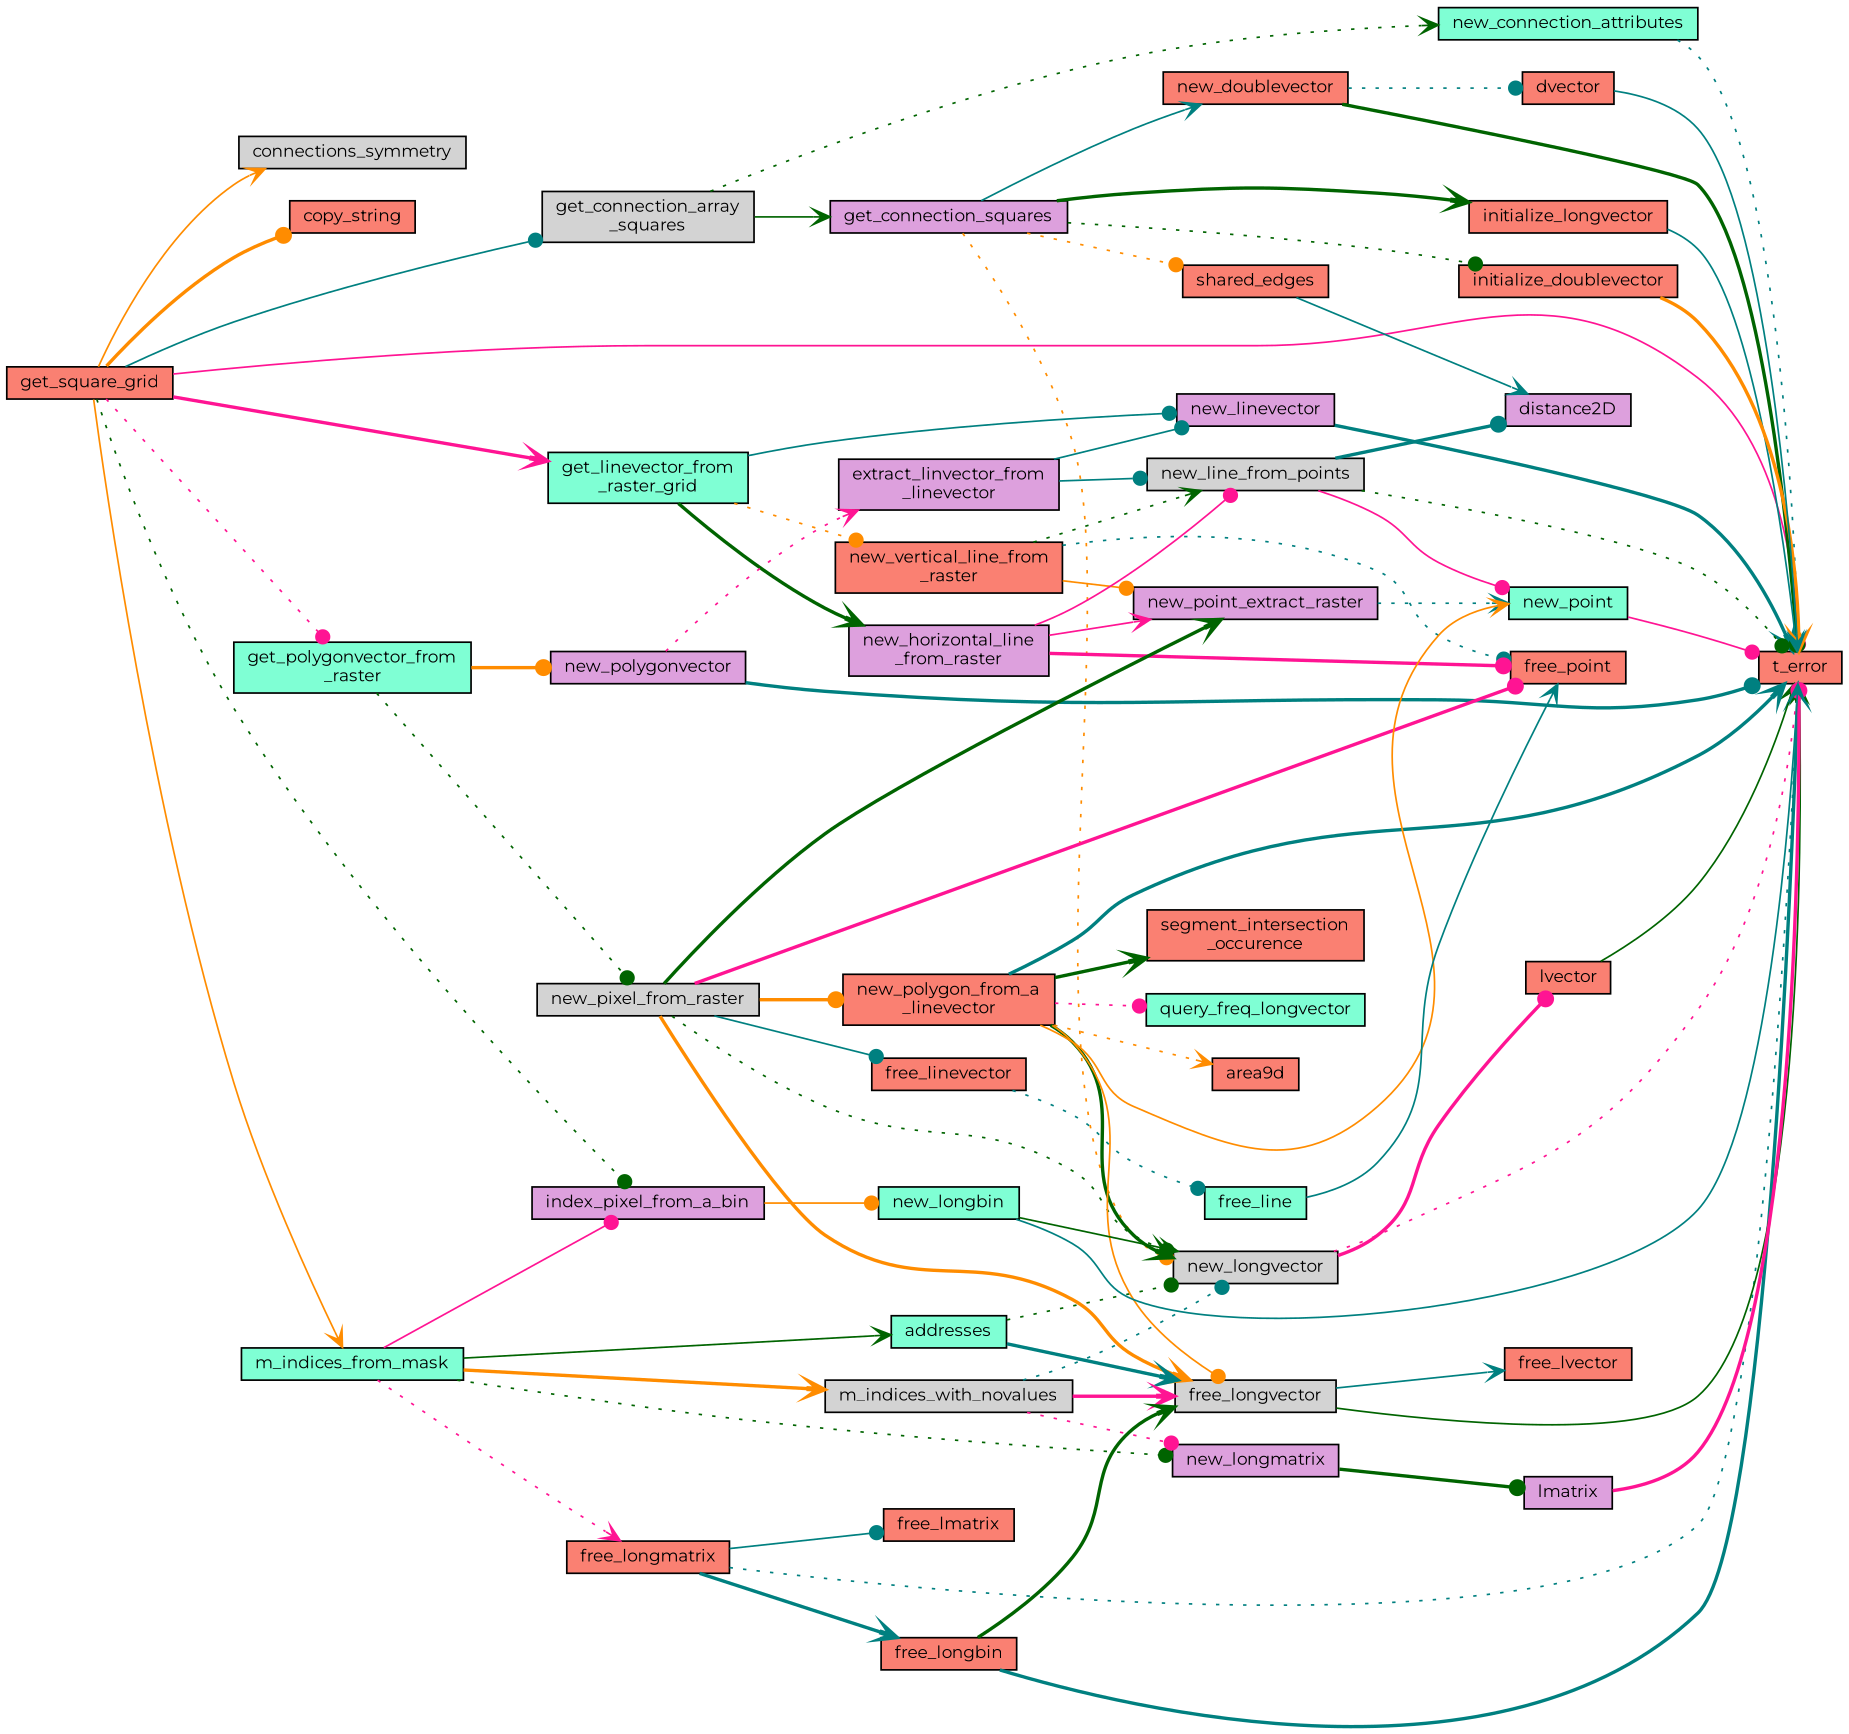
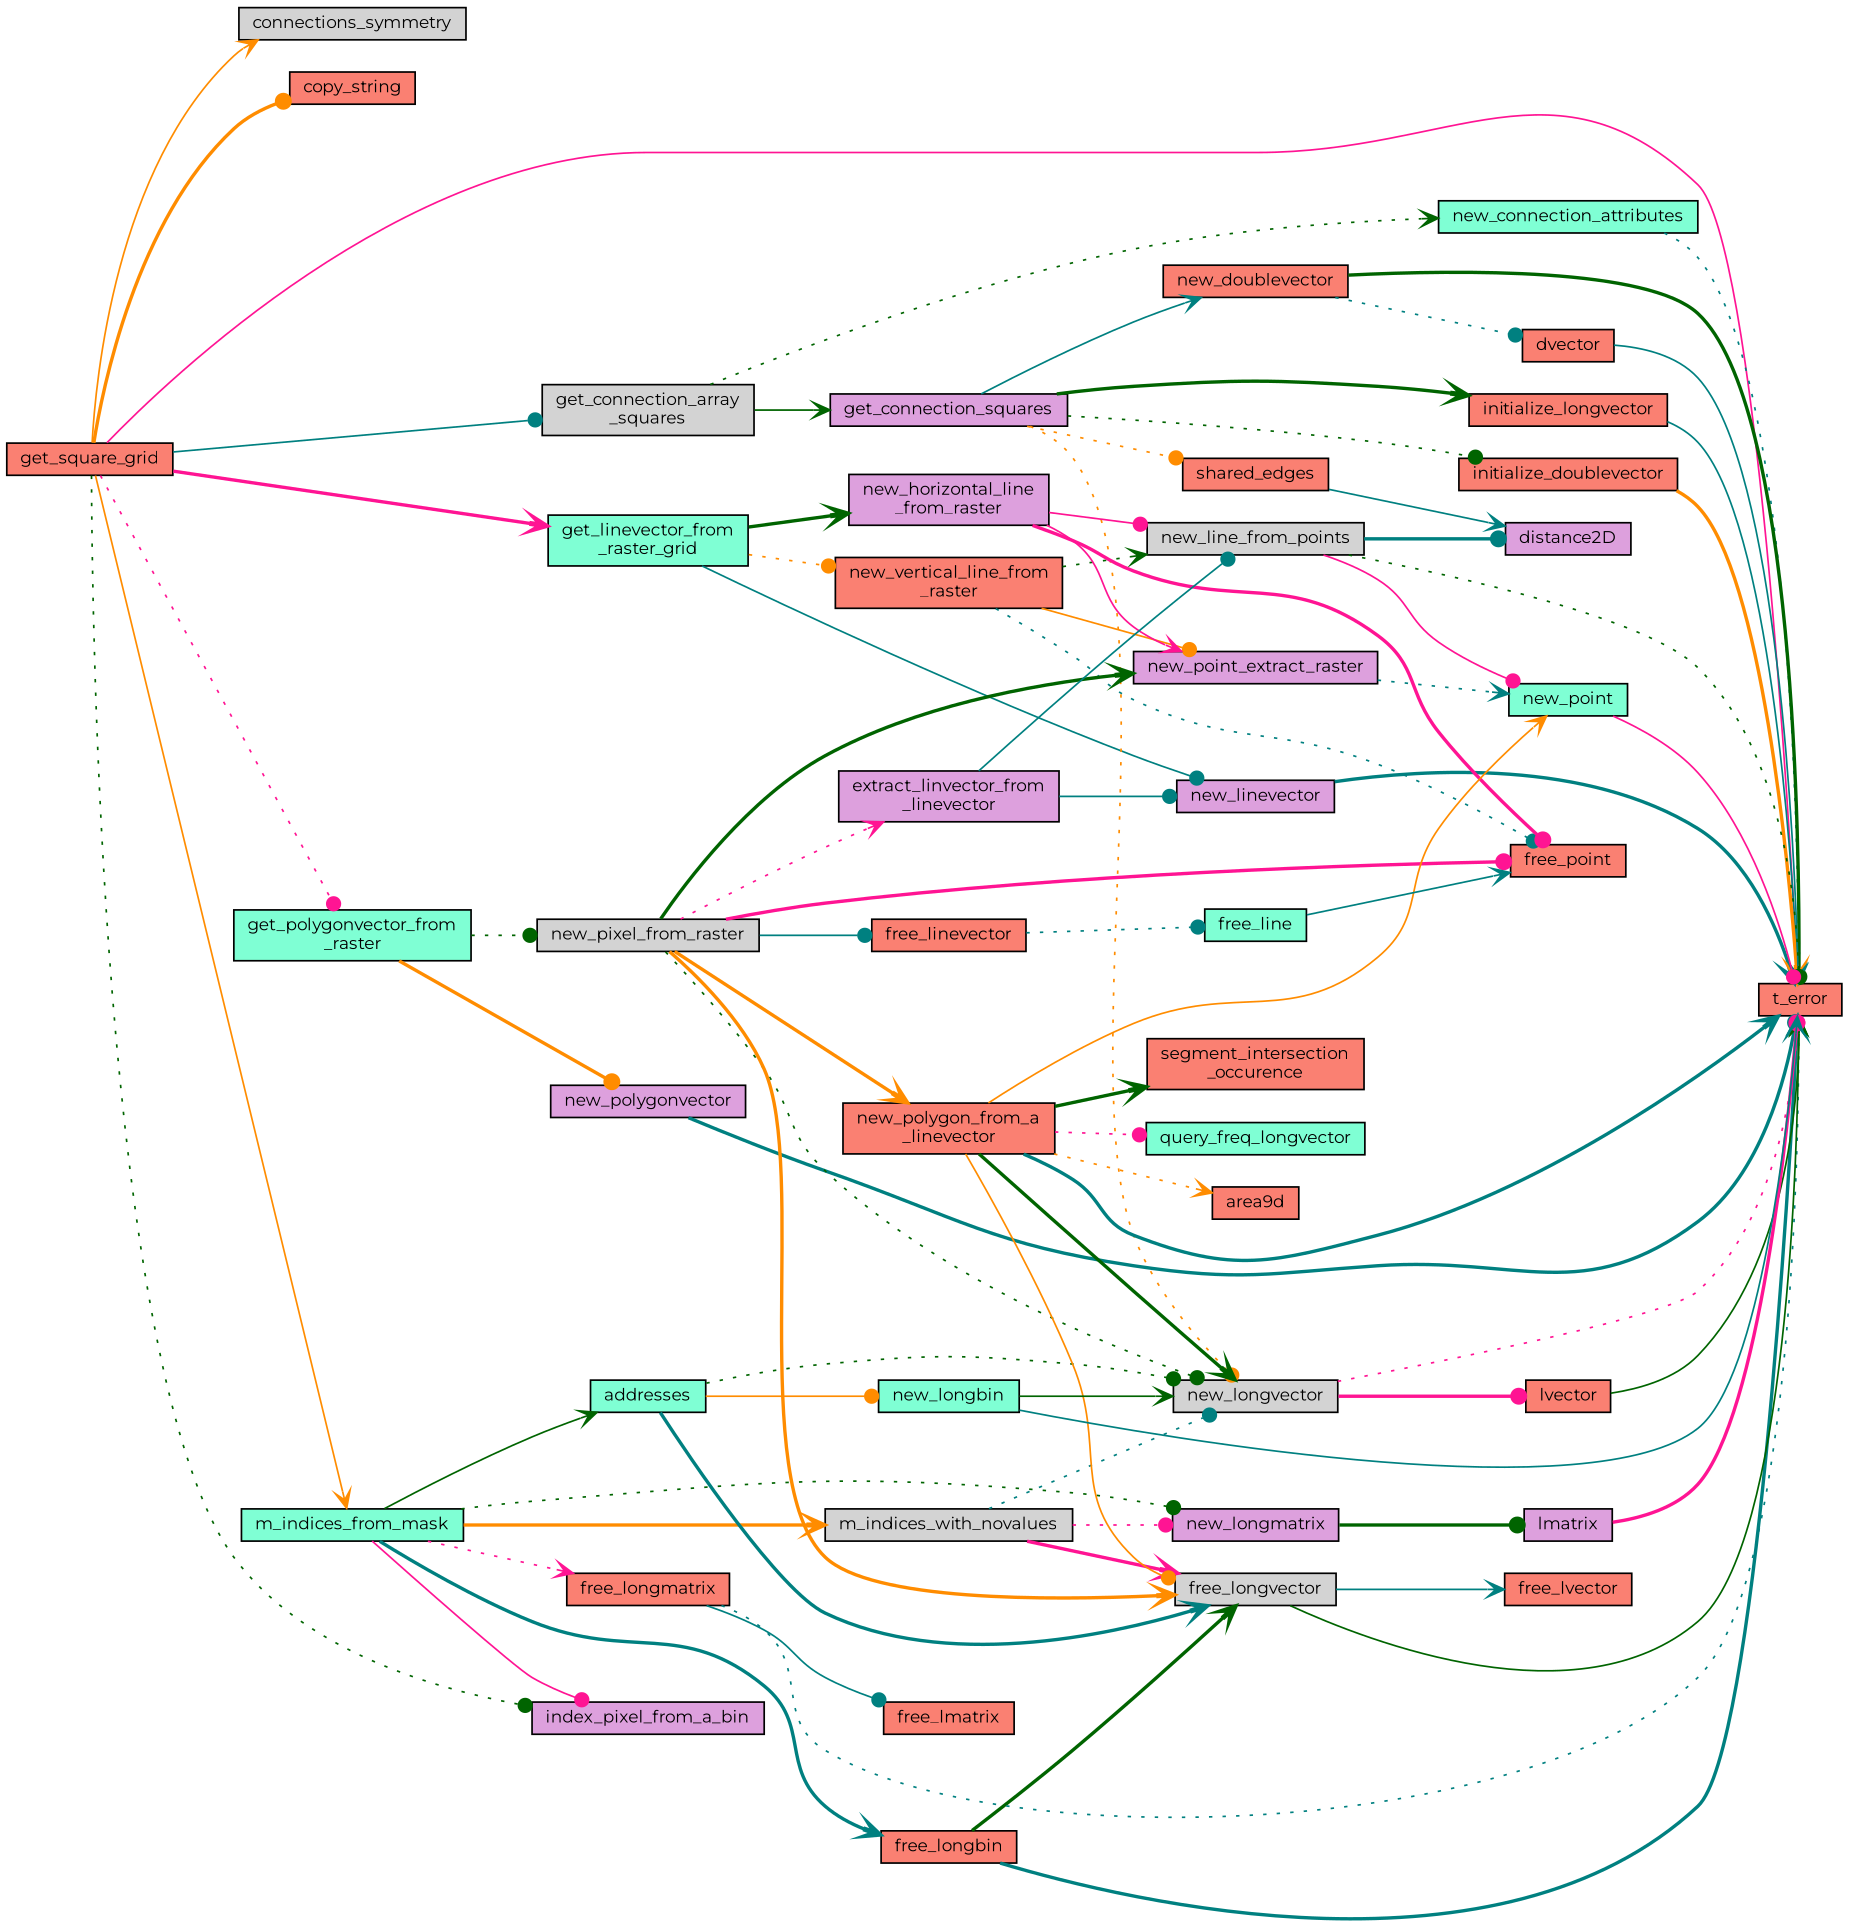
(749, 577) -> (773, 872)
(794, 1000) -> (784, 1022)
(814, 1203) -> (793, 1396)
(790, 1603) -> (658, 1644)
